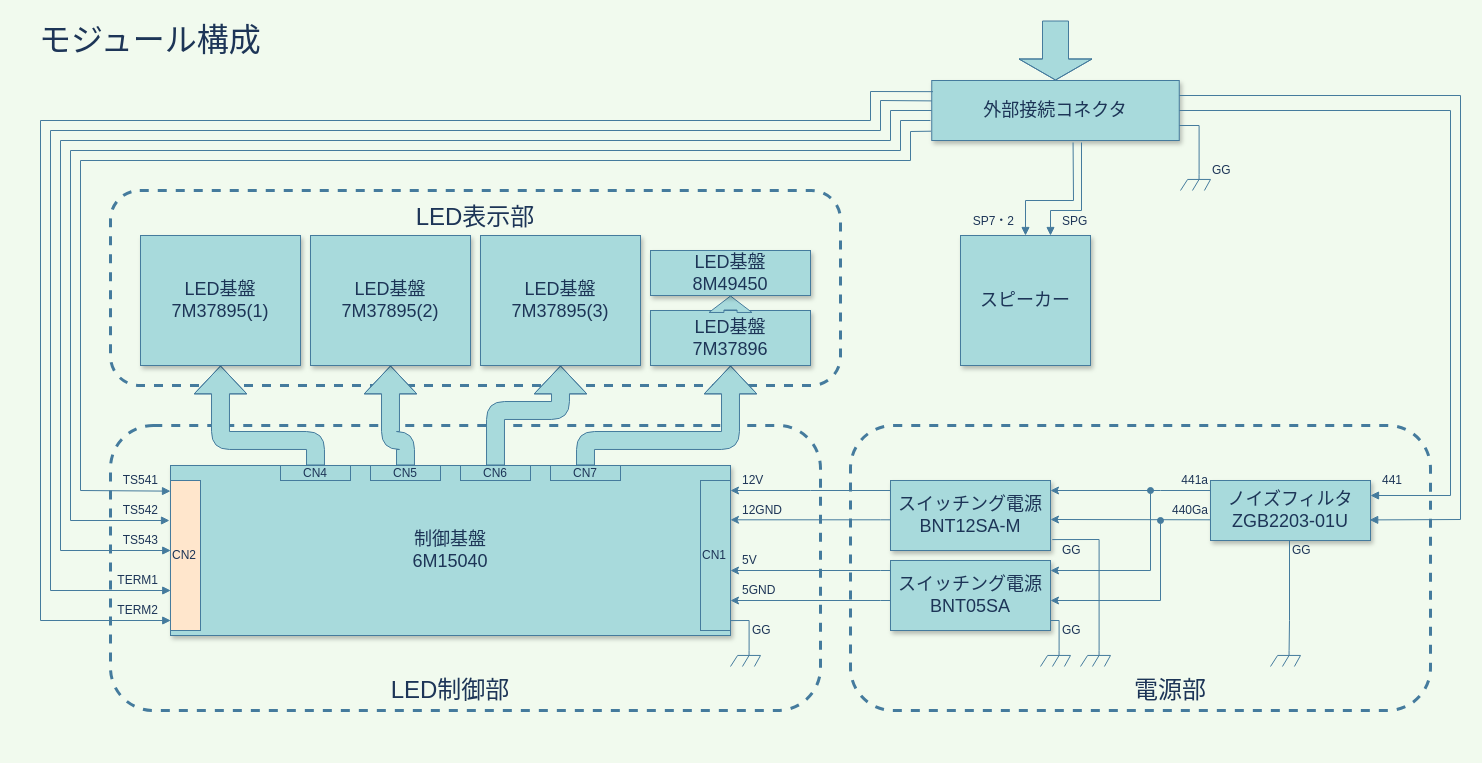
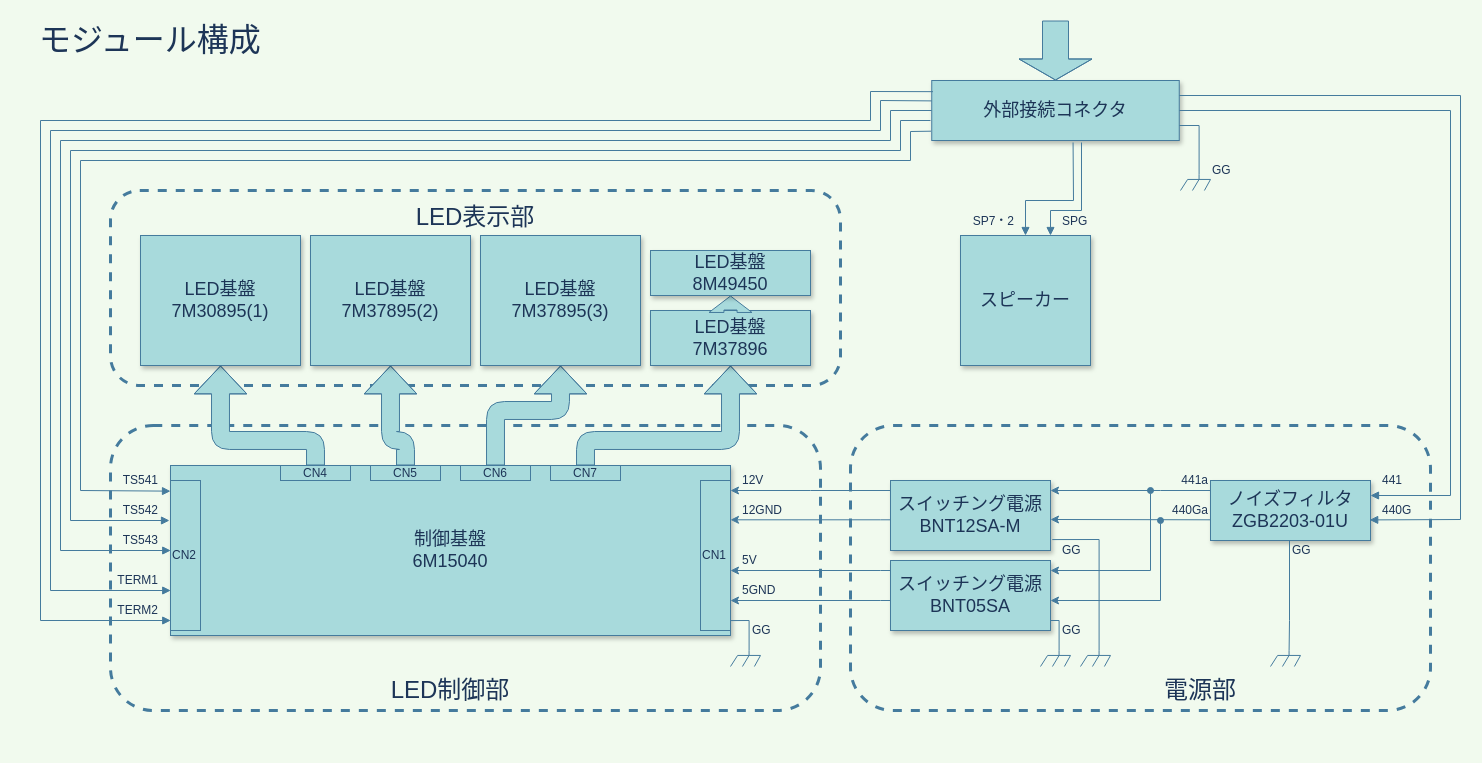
(221, 301) -> (221, 301)
none -> (1401, 511)
(186, 556) -> (186, 556)
(1171, 691) -> (1201, 691)
